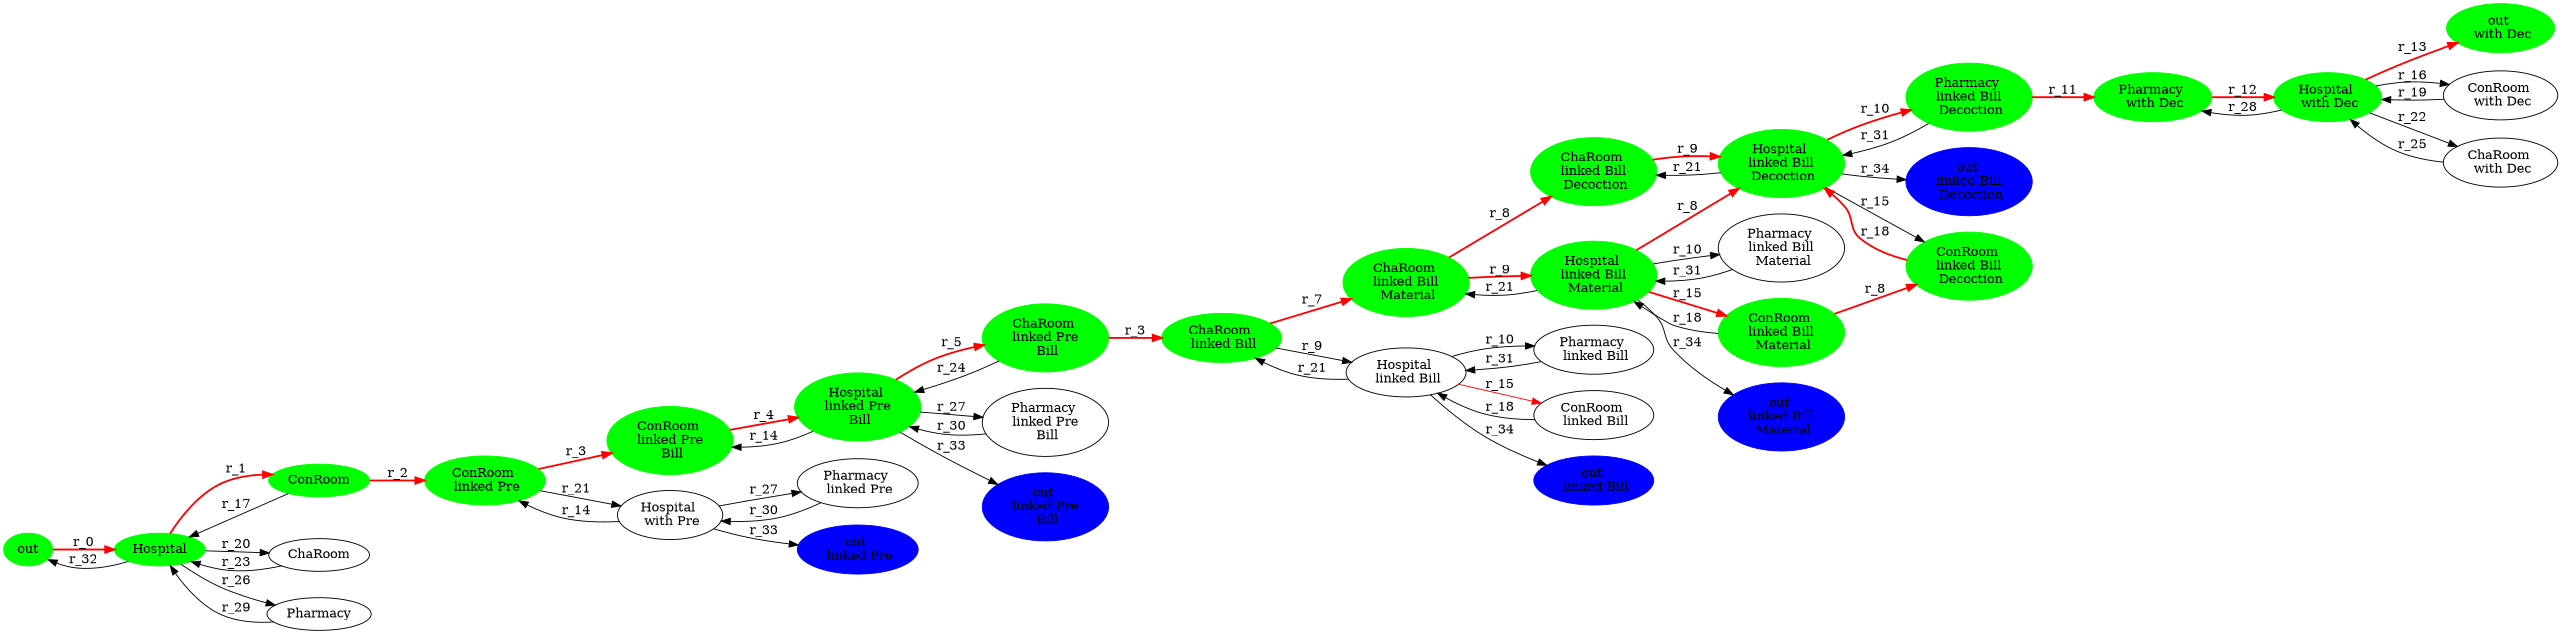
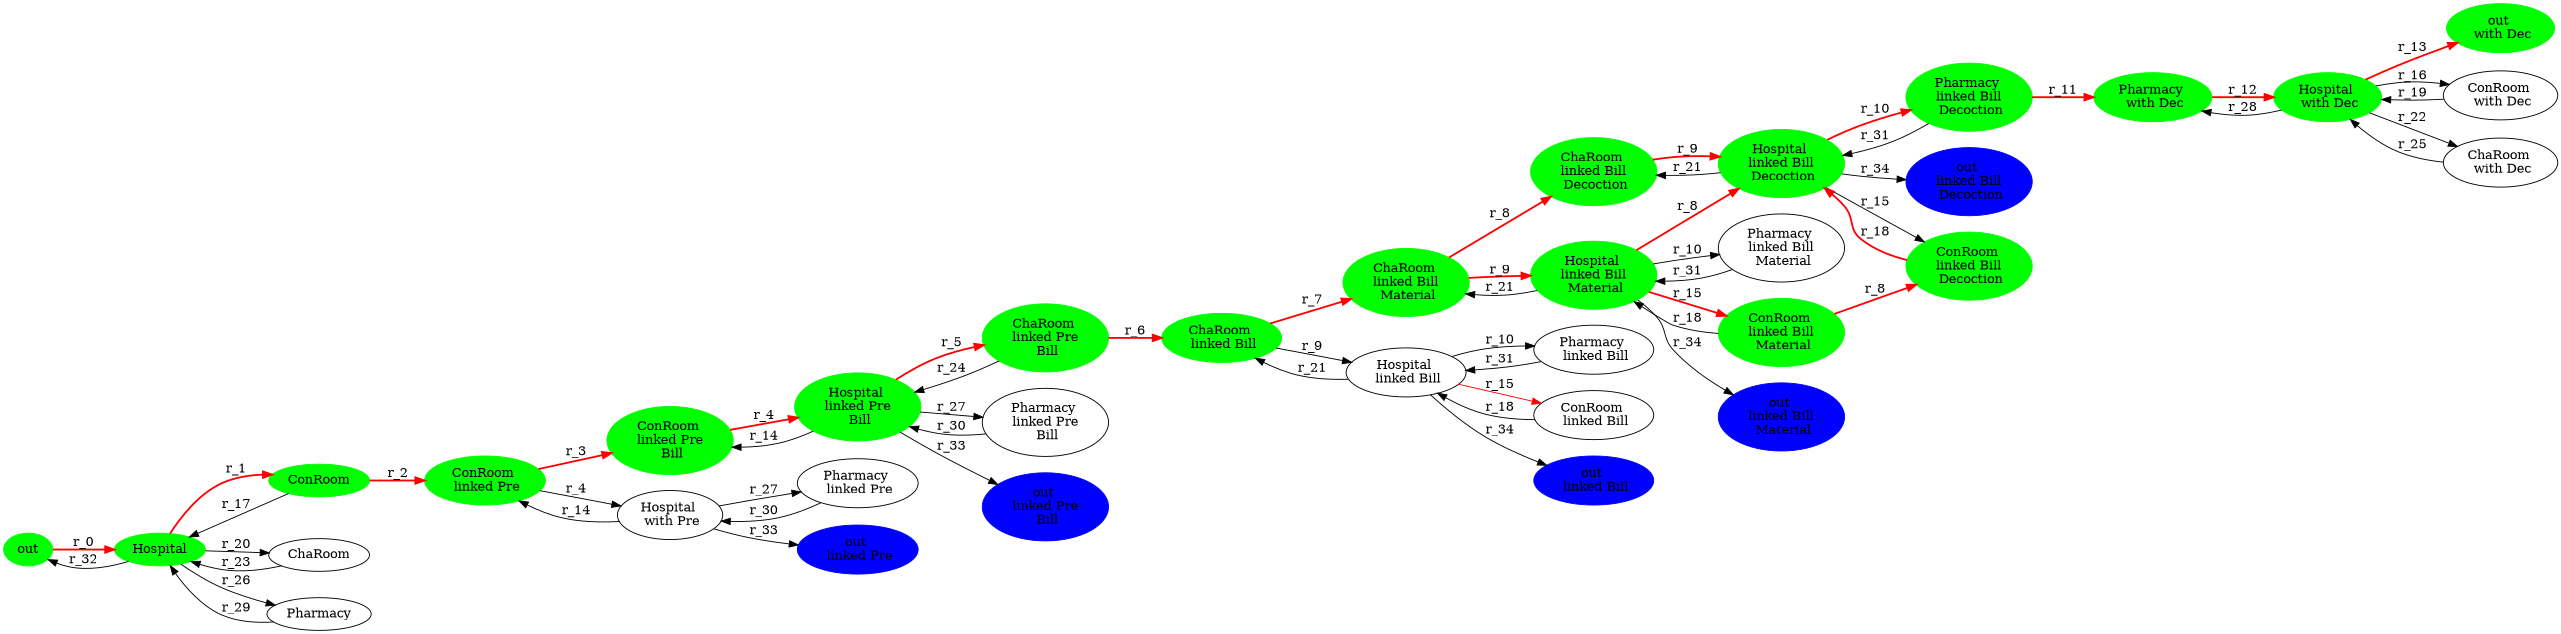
(1135, 331) -> (1135, 331)
(576, 489) -> (576, 489)
